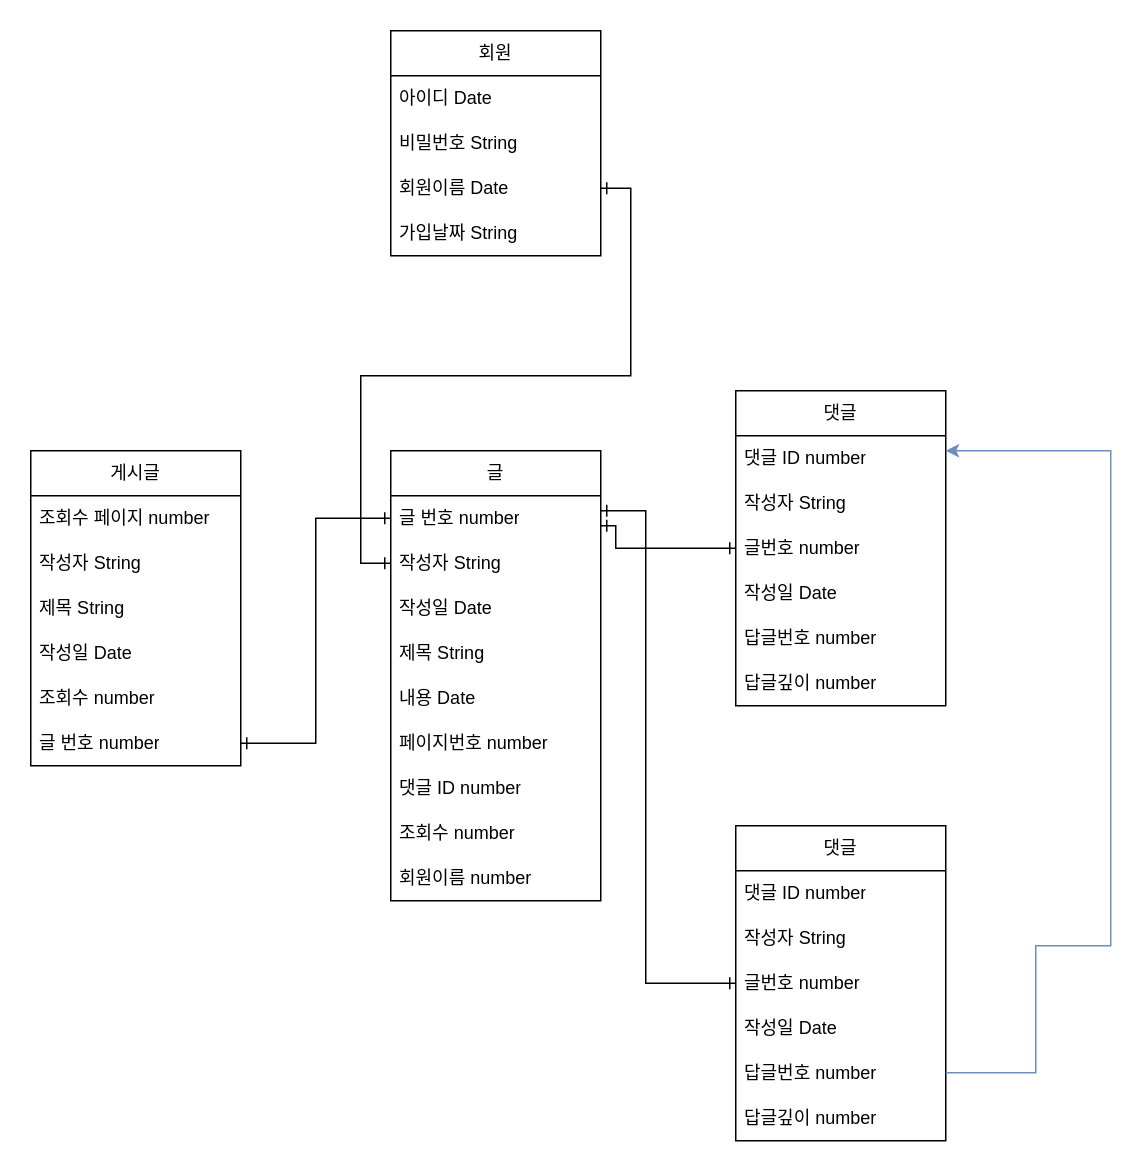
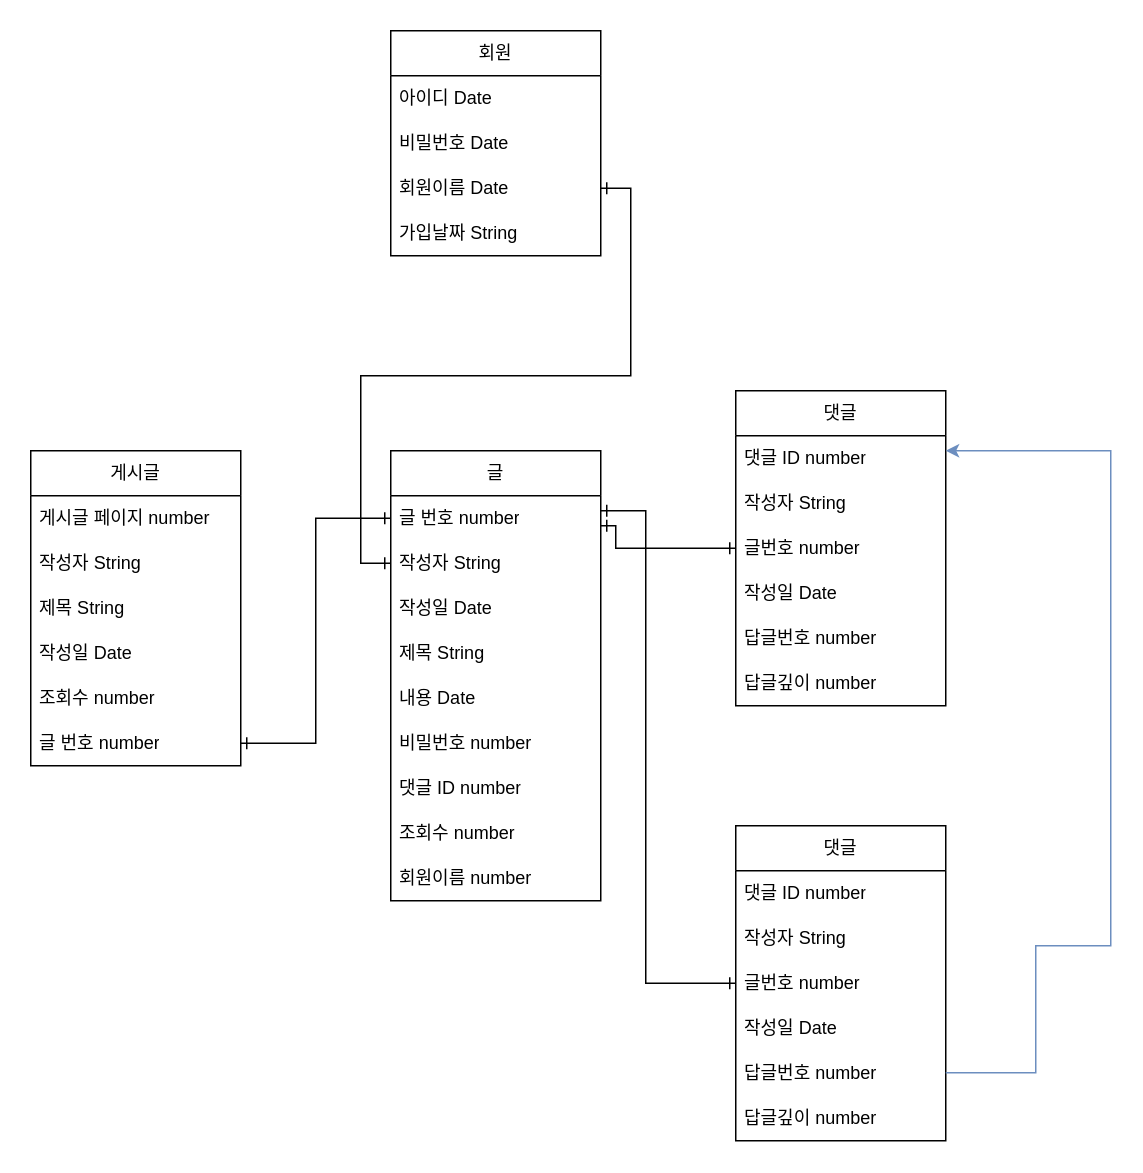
(466, 143) -> (459, 143)
(129, 518) -> (129, 518)
(478, 743) -> (469, 743)
